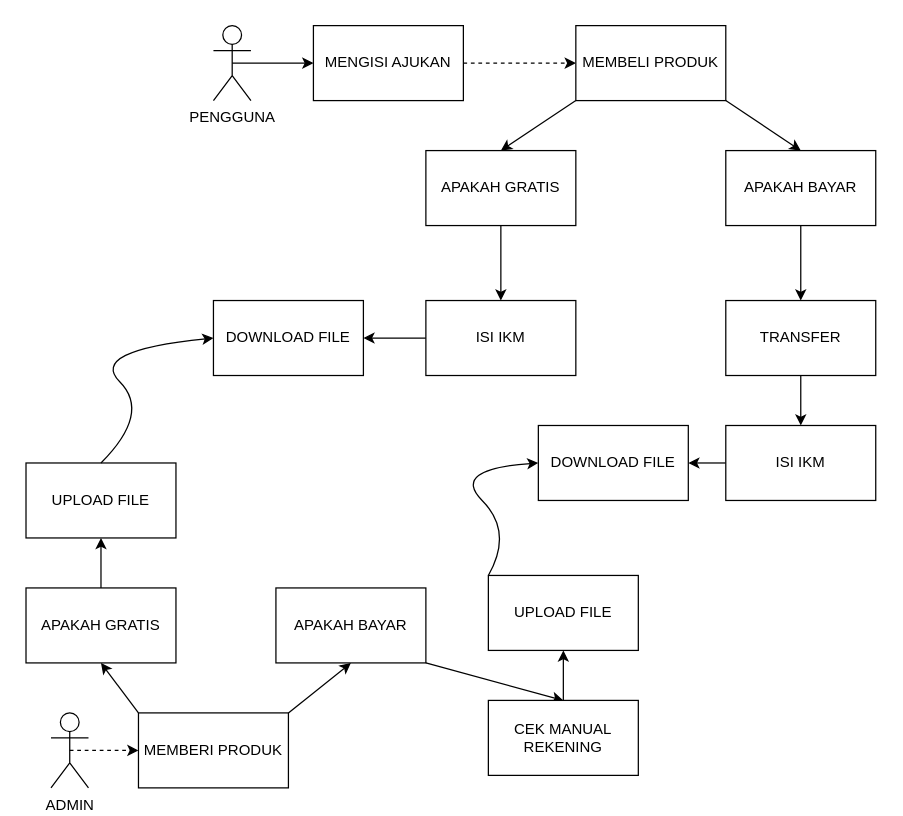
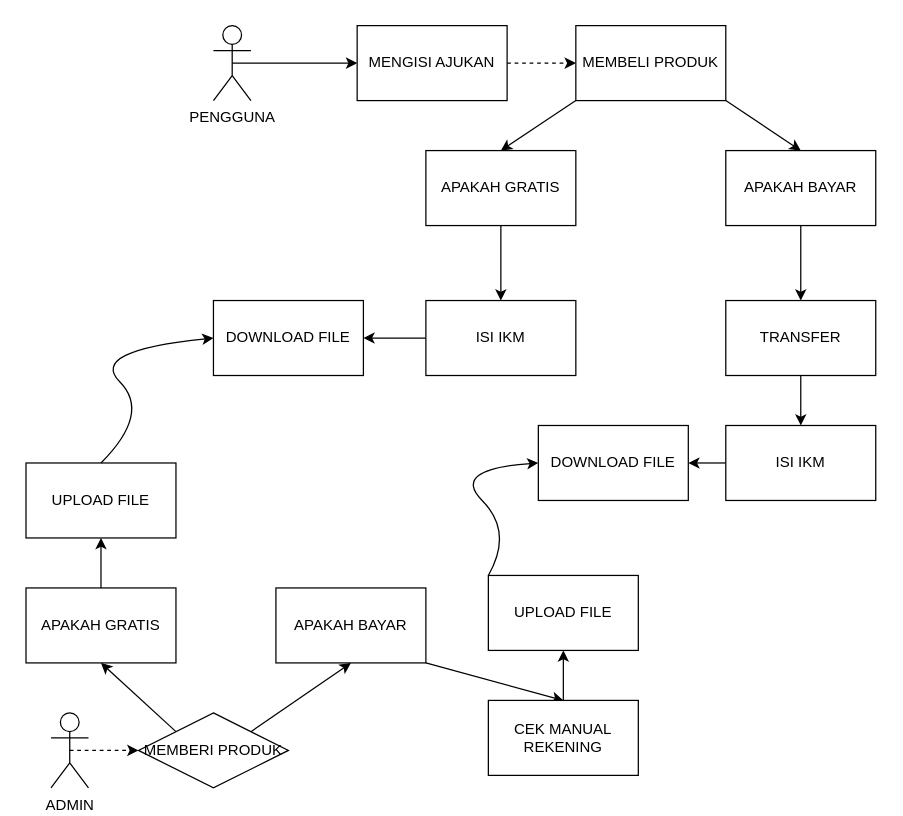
(388, 63) -> (432, 63)
(213, 751) -> (213, 751)
